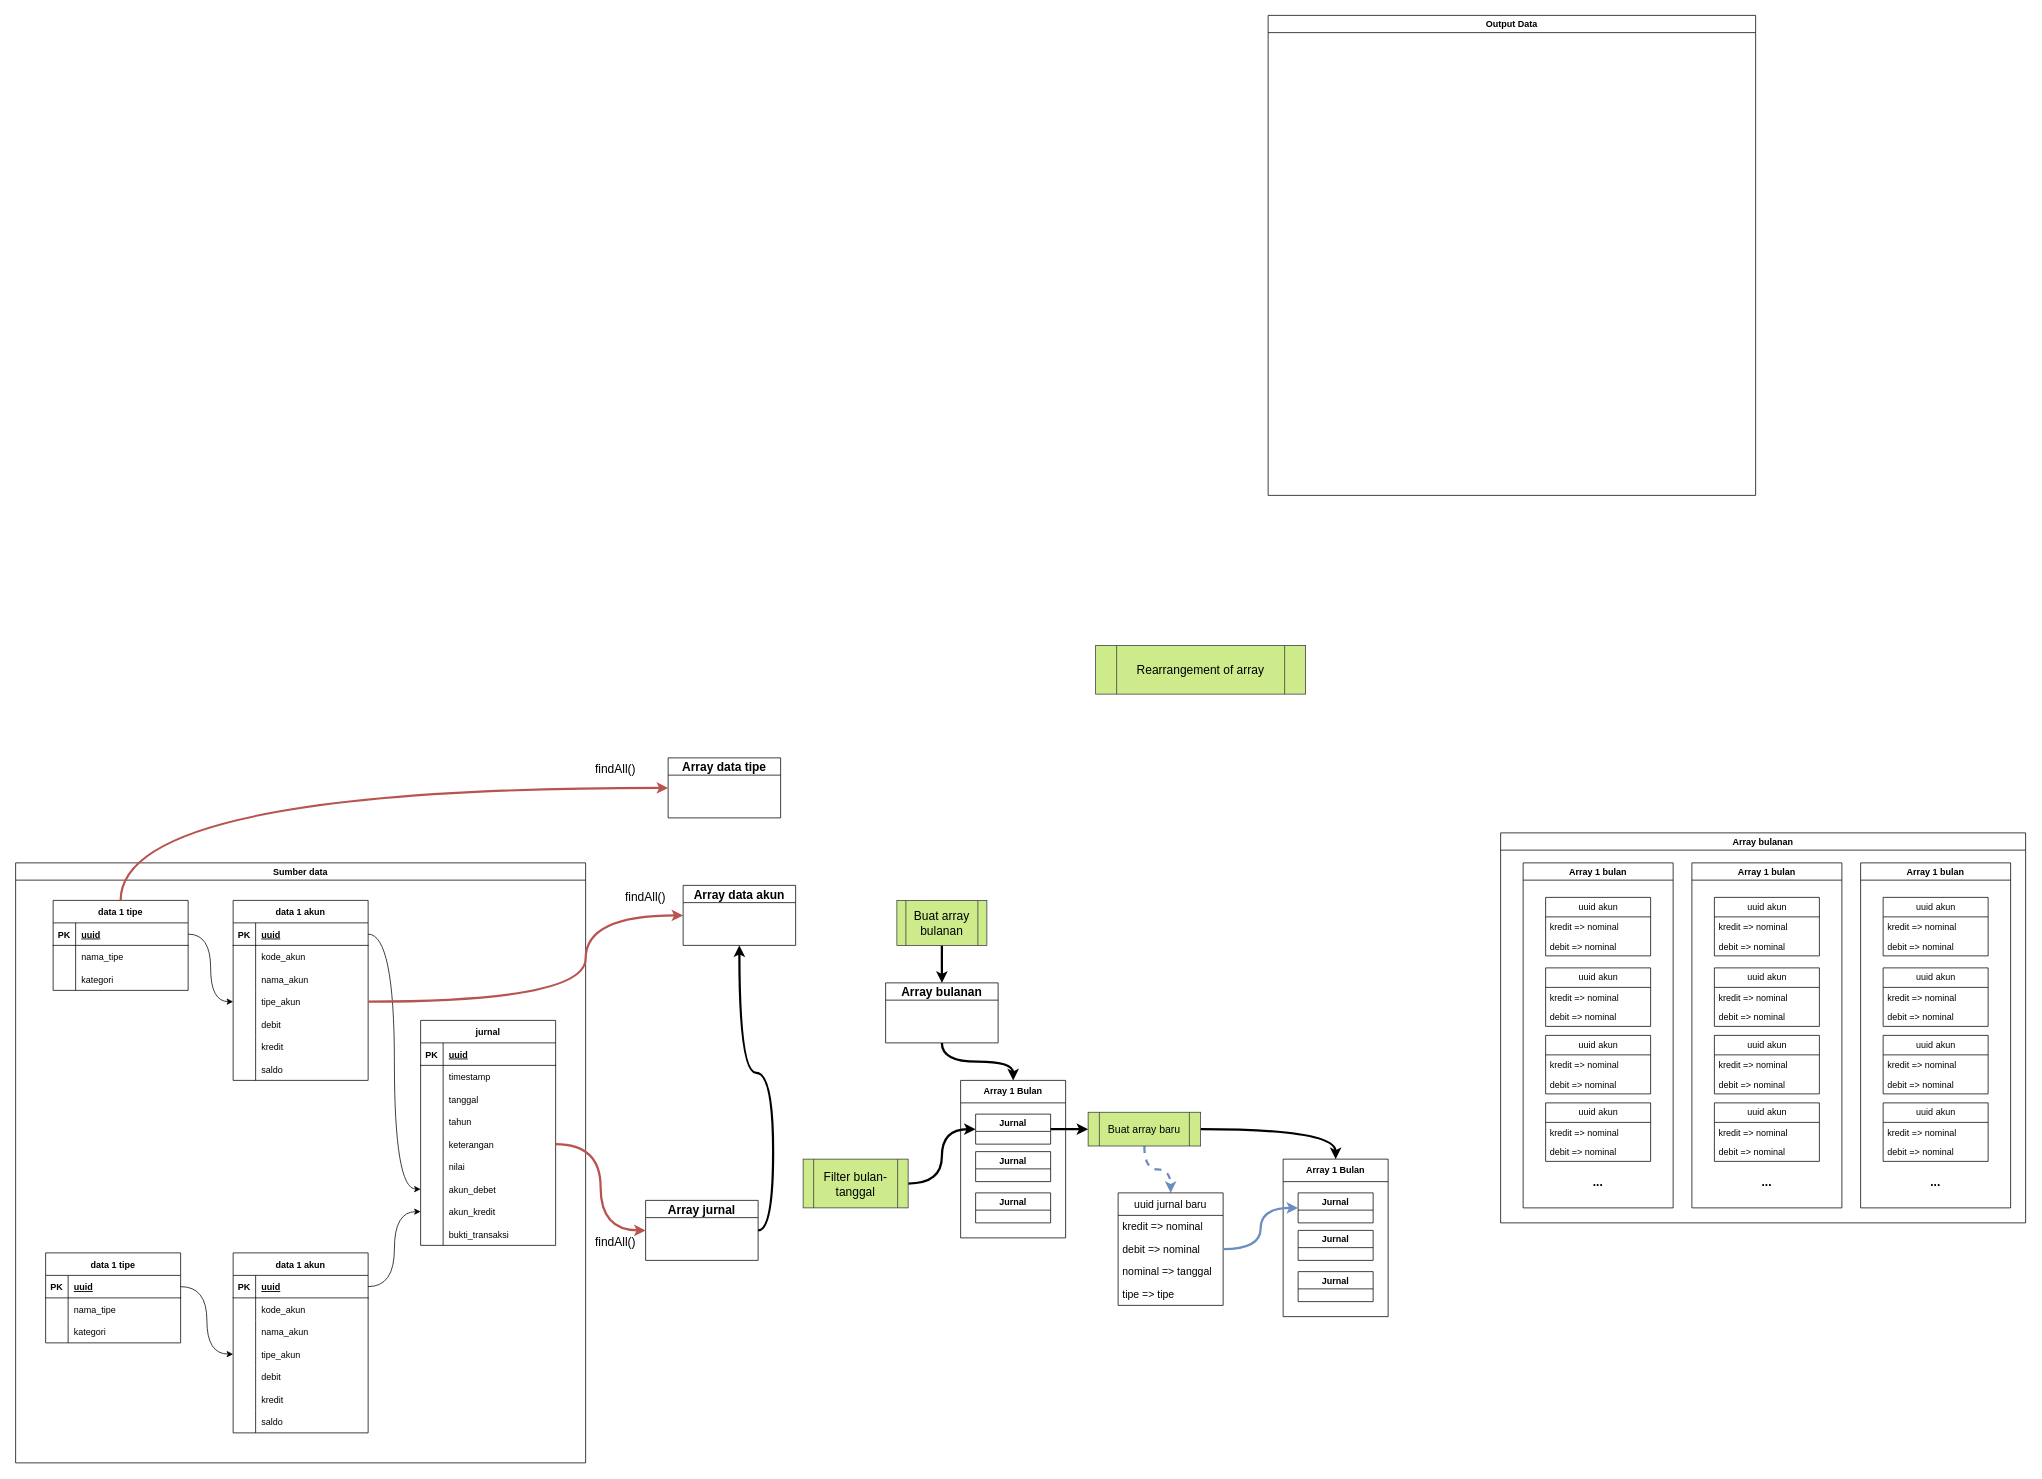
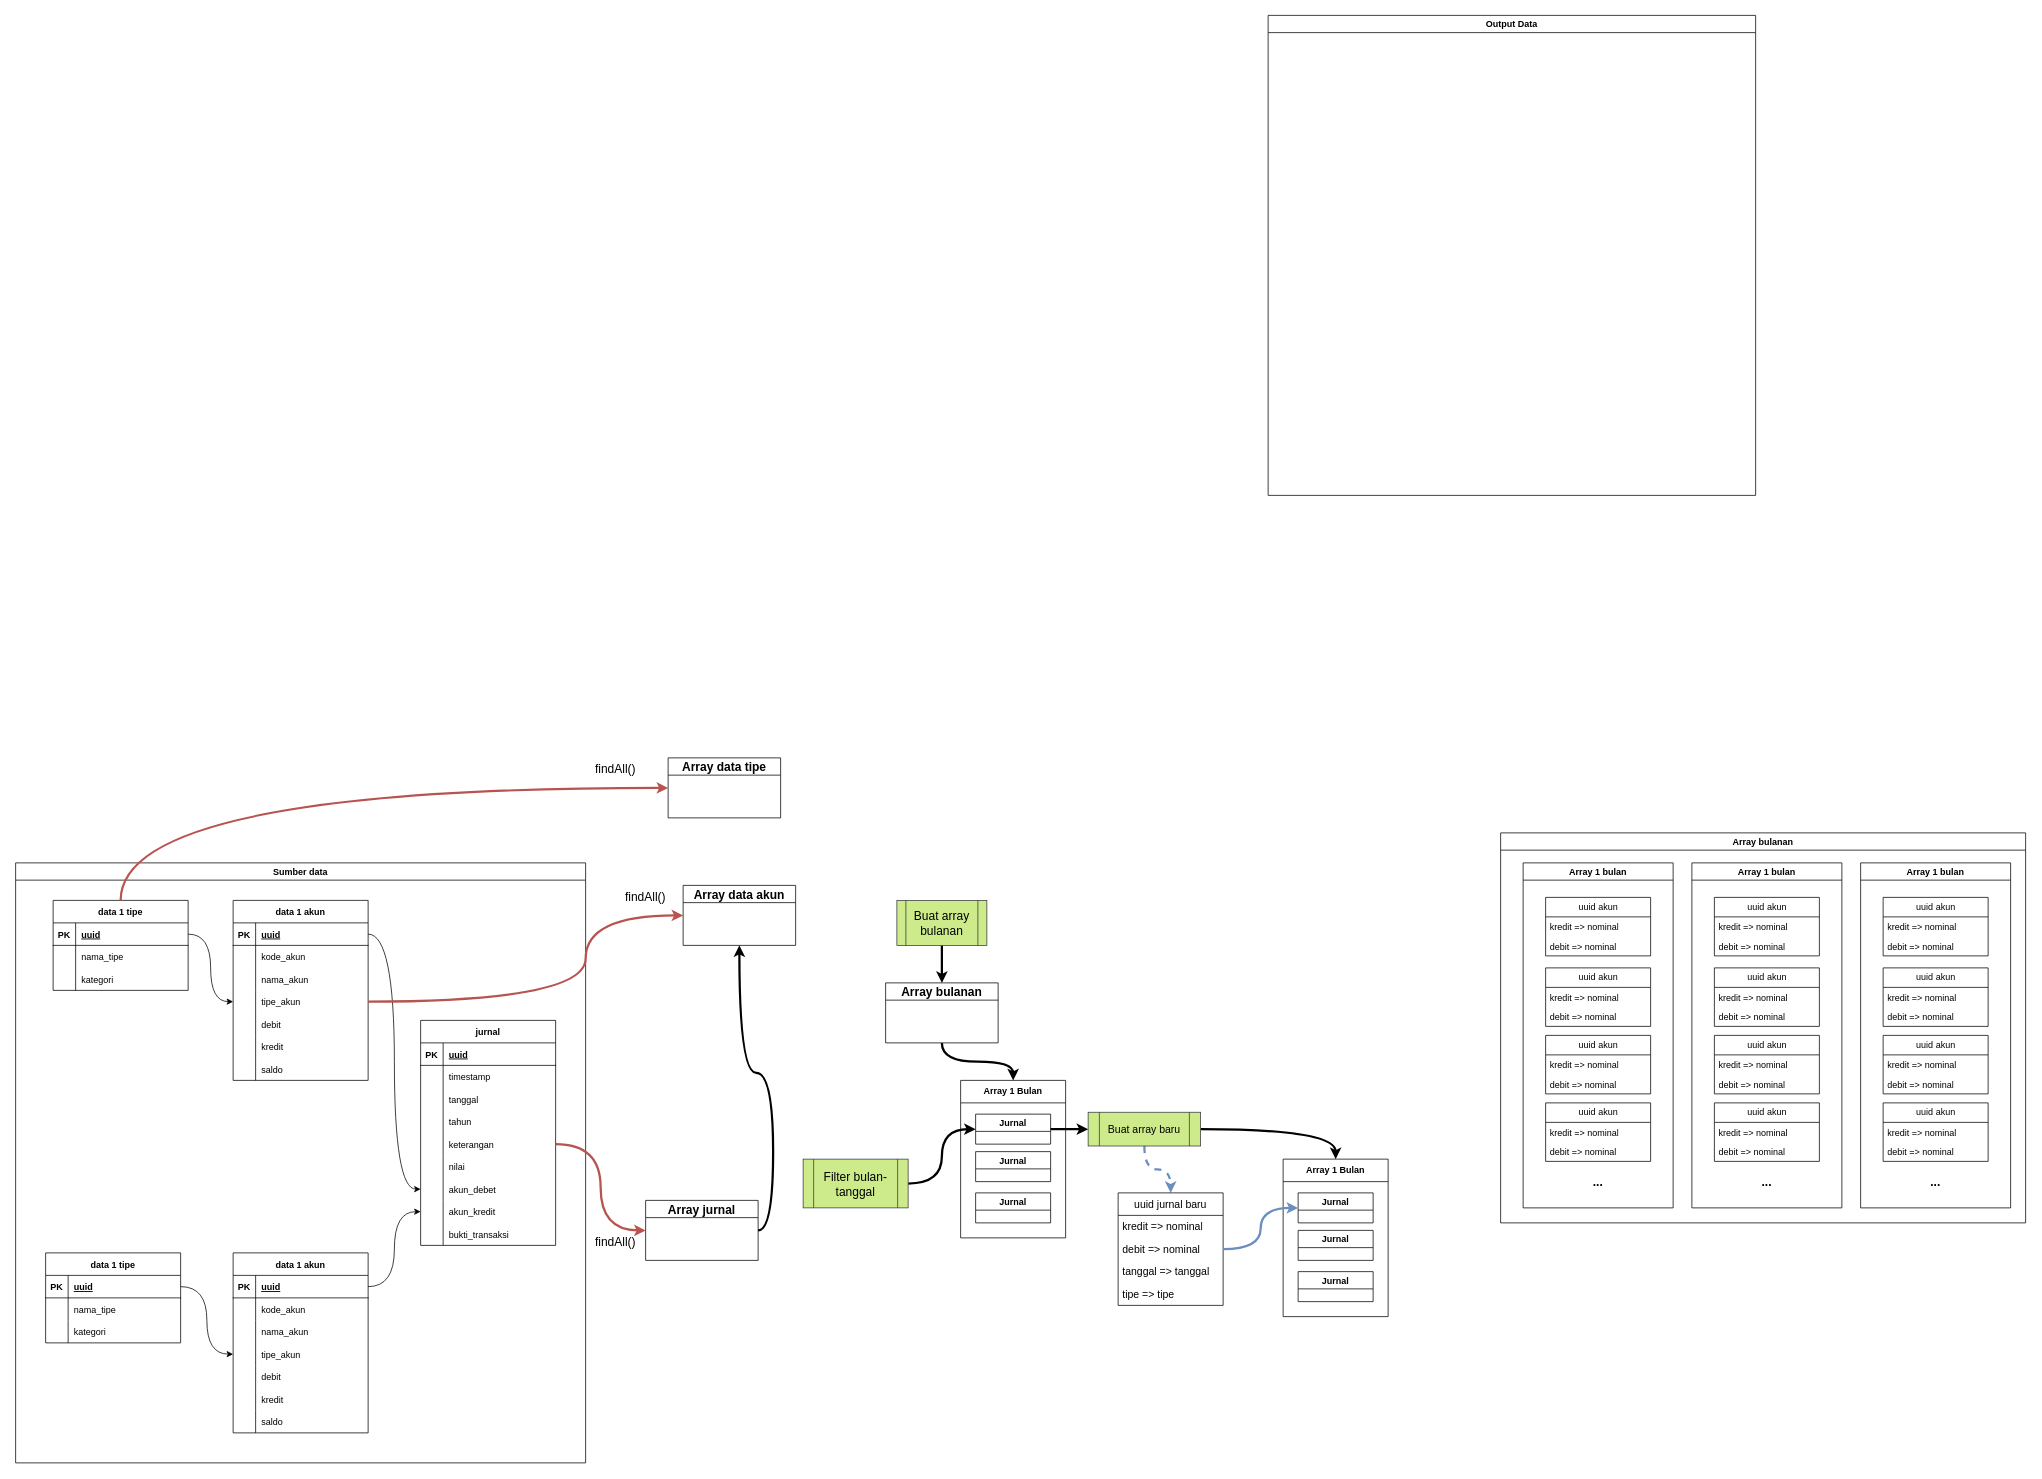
(1200, 670) -> none
(1168, 1272) -> (1170, 1272)
